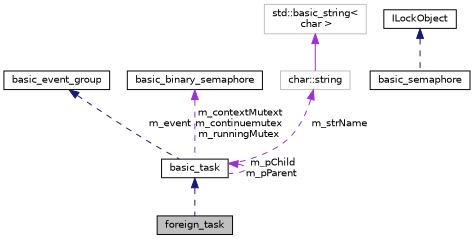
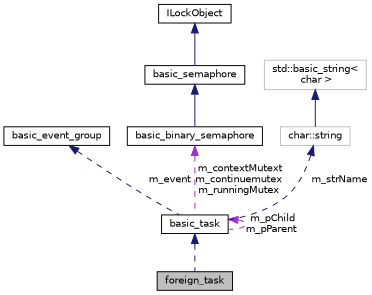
(420, 55) -> (195, 49)
(315, 57) -> (315, 113)
none -> (195, 111)
(280, 145) -> (280, 201)
